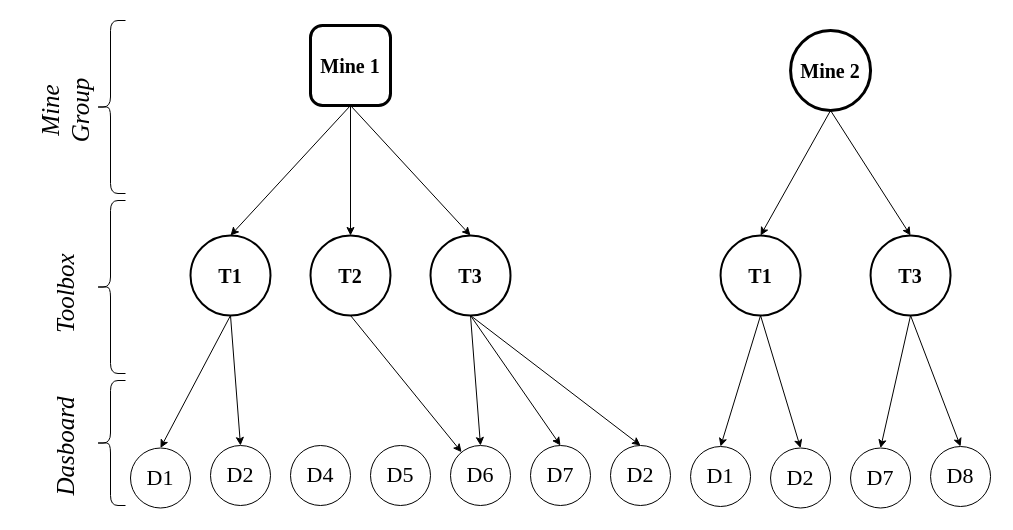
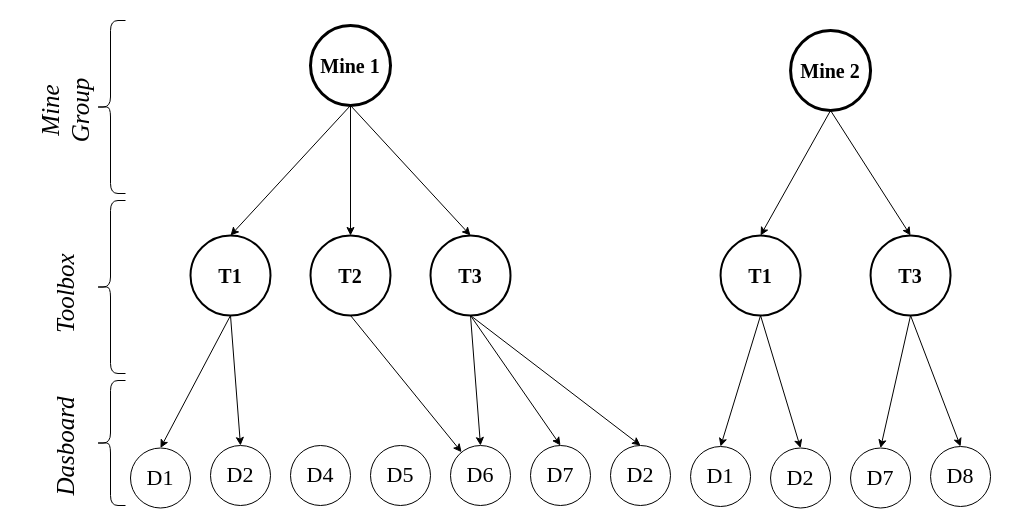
(351, 66) -> (351, 66)
